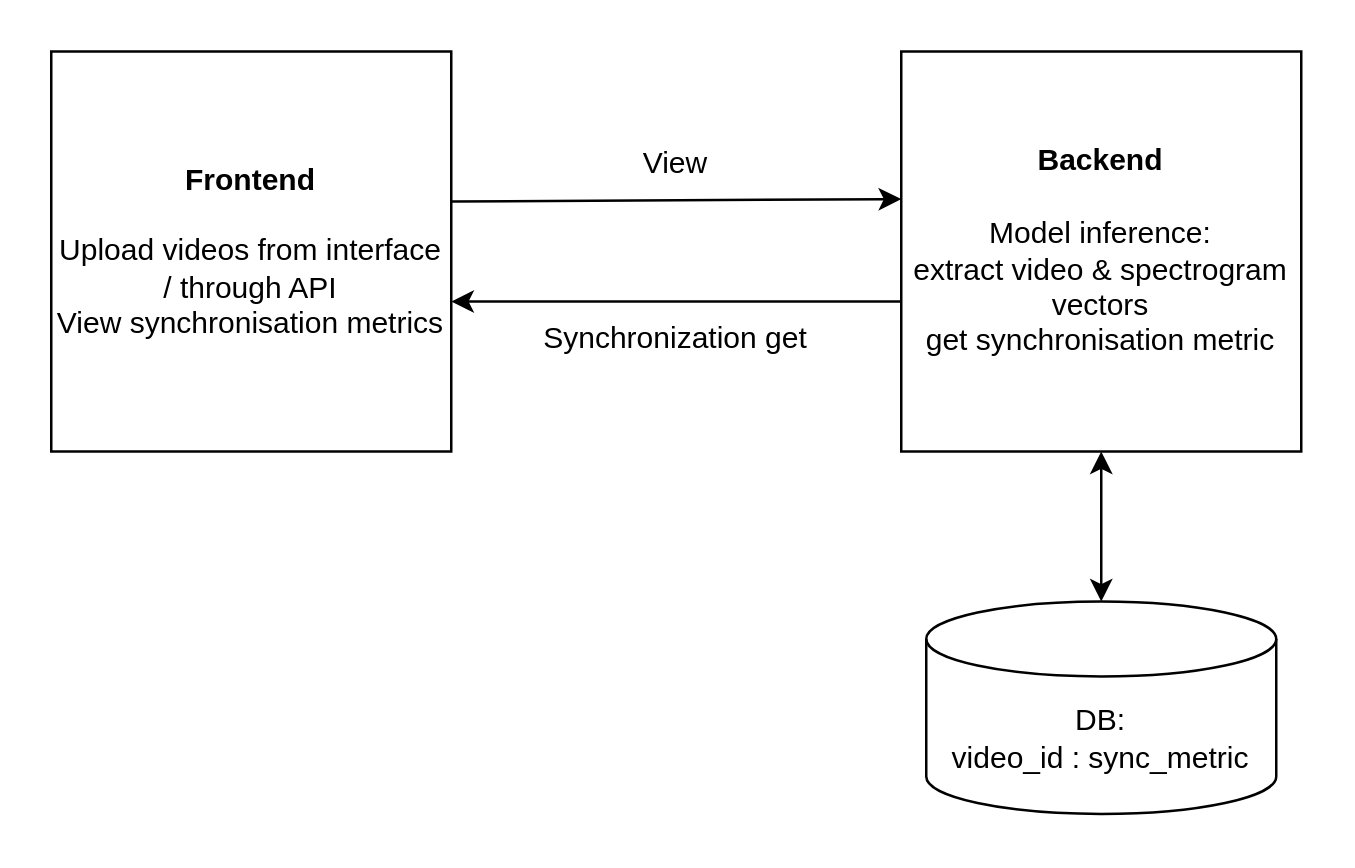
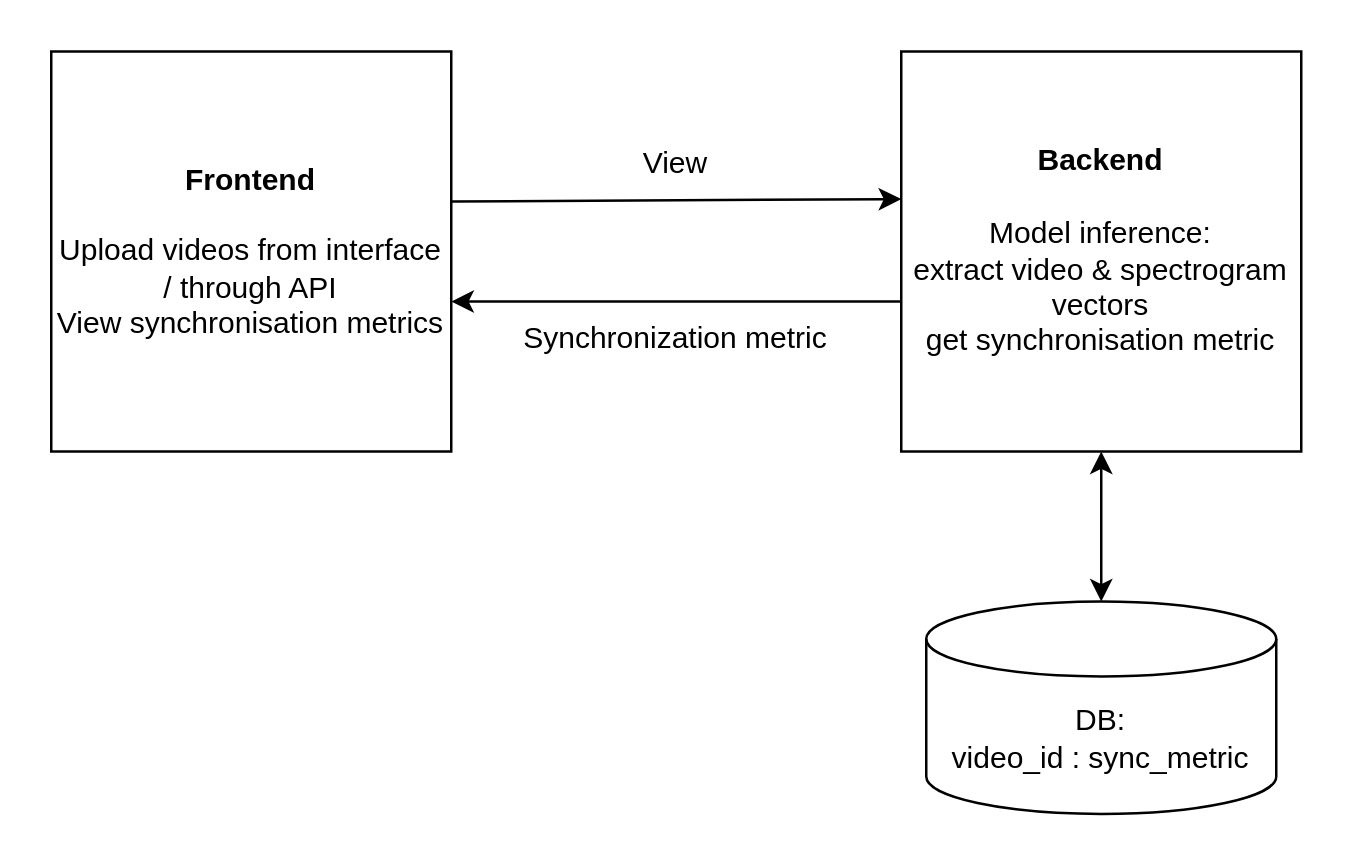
(676, 339) -> (676, 339)
